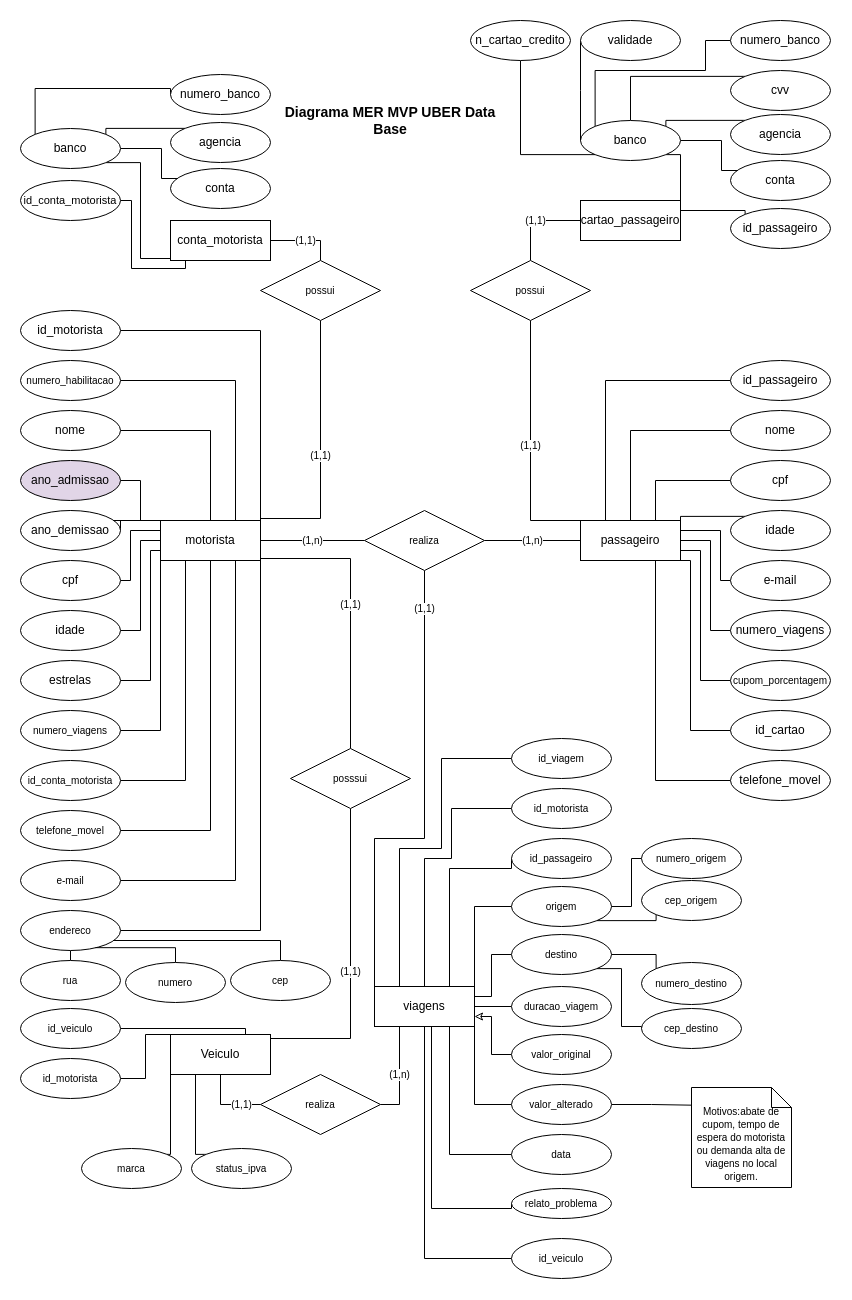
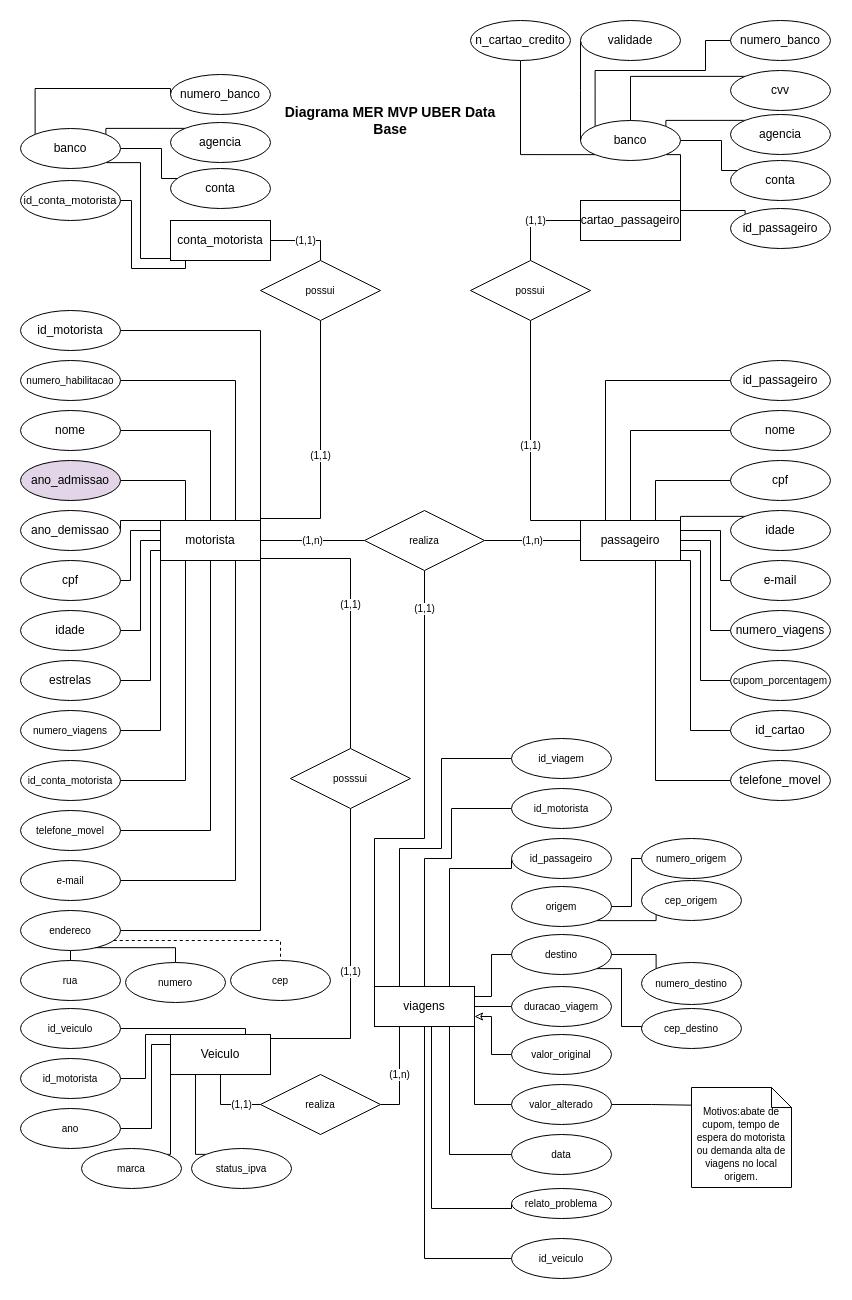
(141, 498) -> (182, 481)
(475, 928) -> none
(207, 941) -> (207, 941)
none -> (152, 1093)
none -> (71, 1129)
